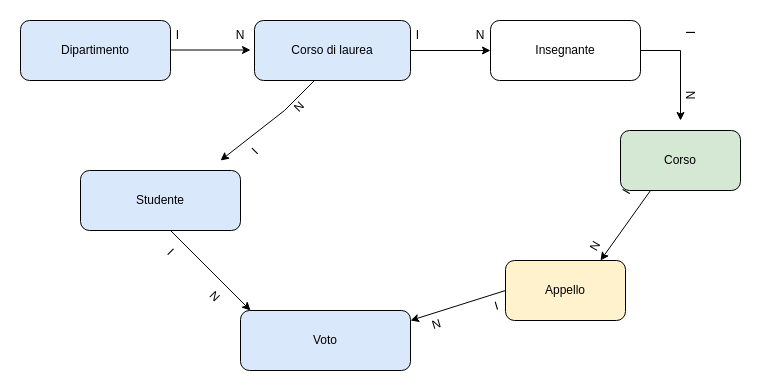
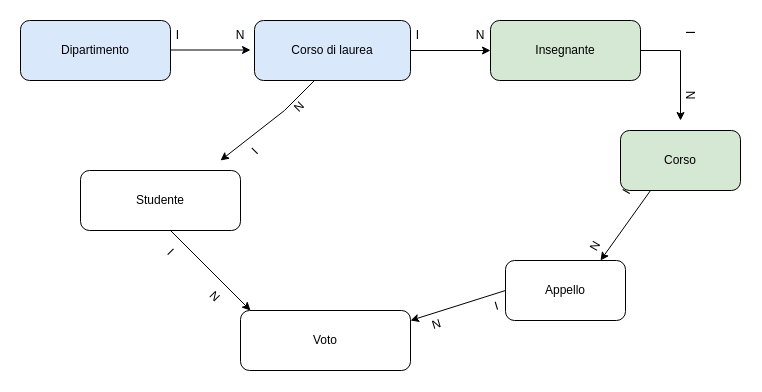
(566, 51) -> (566, 51)
(161, 201) -> (161, 201)
(566, 291) -> (566, 291)
(326, 341) -> (326, 341)
